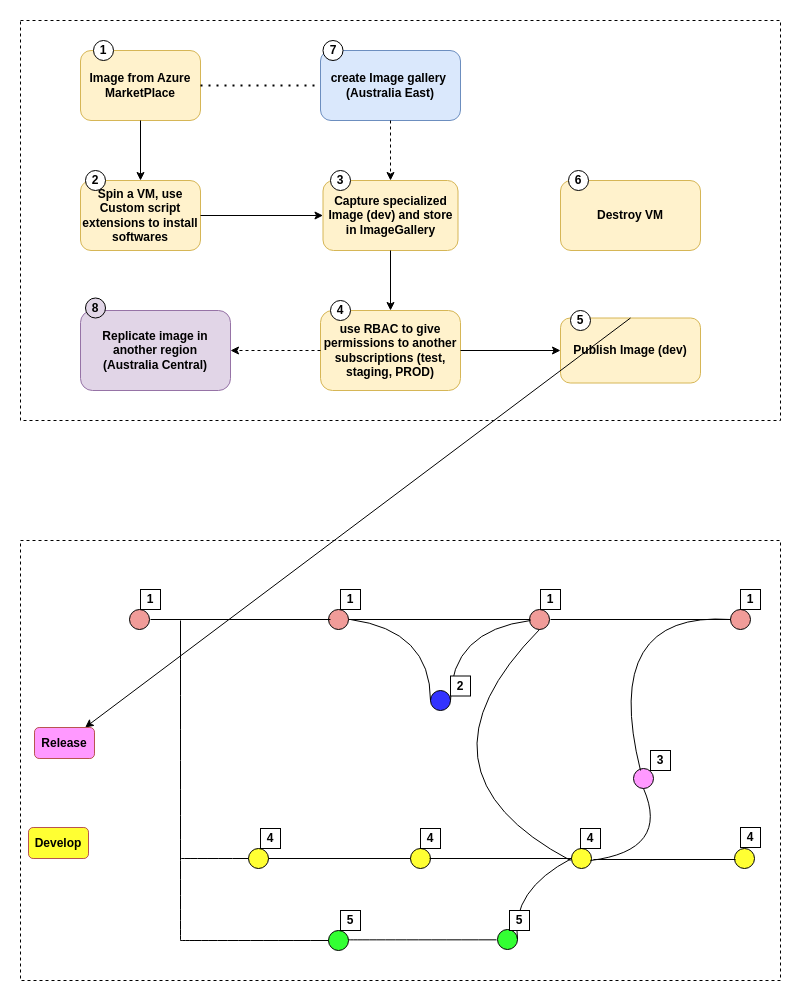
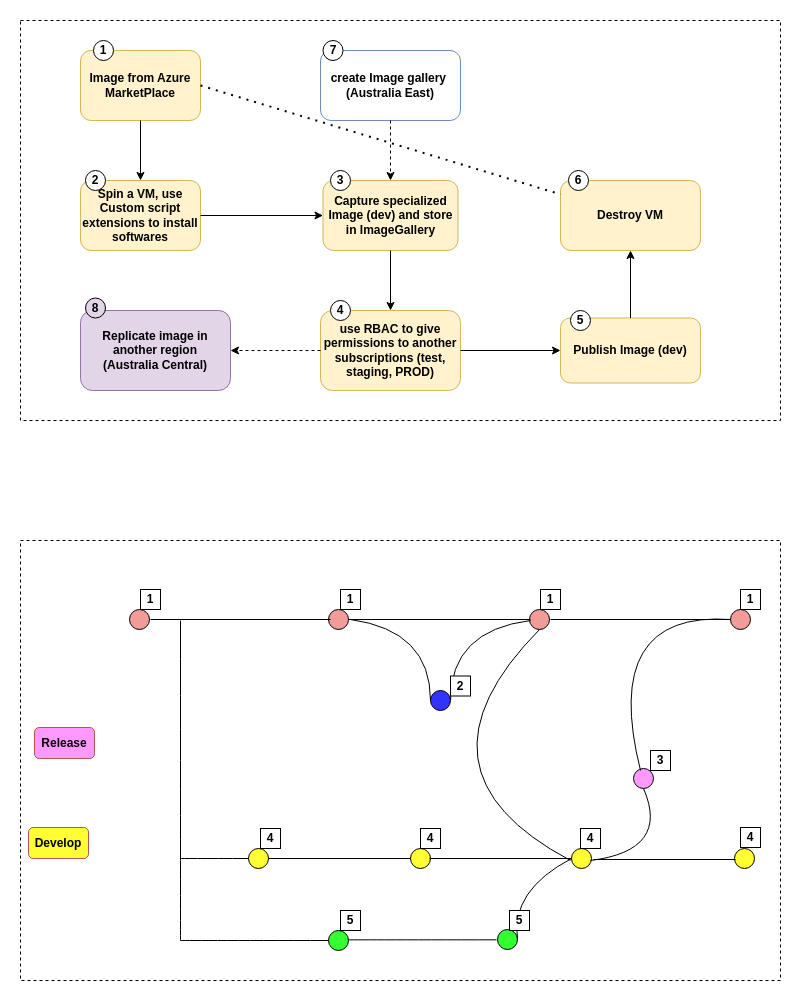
(261, 86) -> (381, 140)
(391, 86) -> (391, 86)
(361, 521) -> (631, 288)
